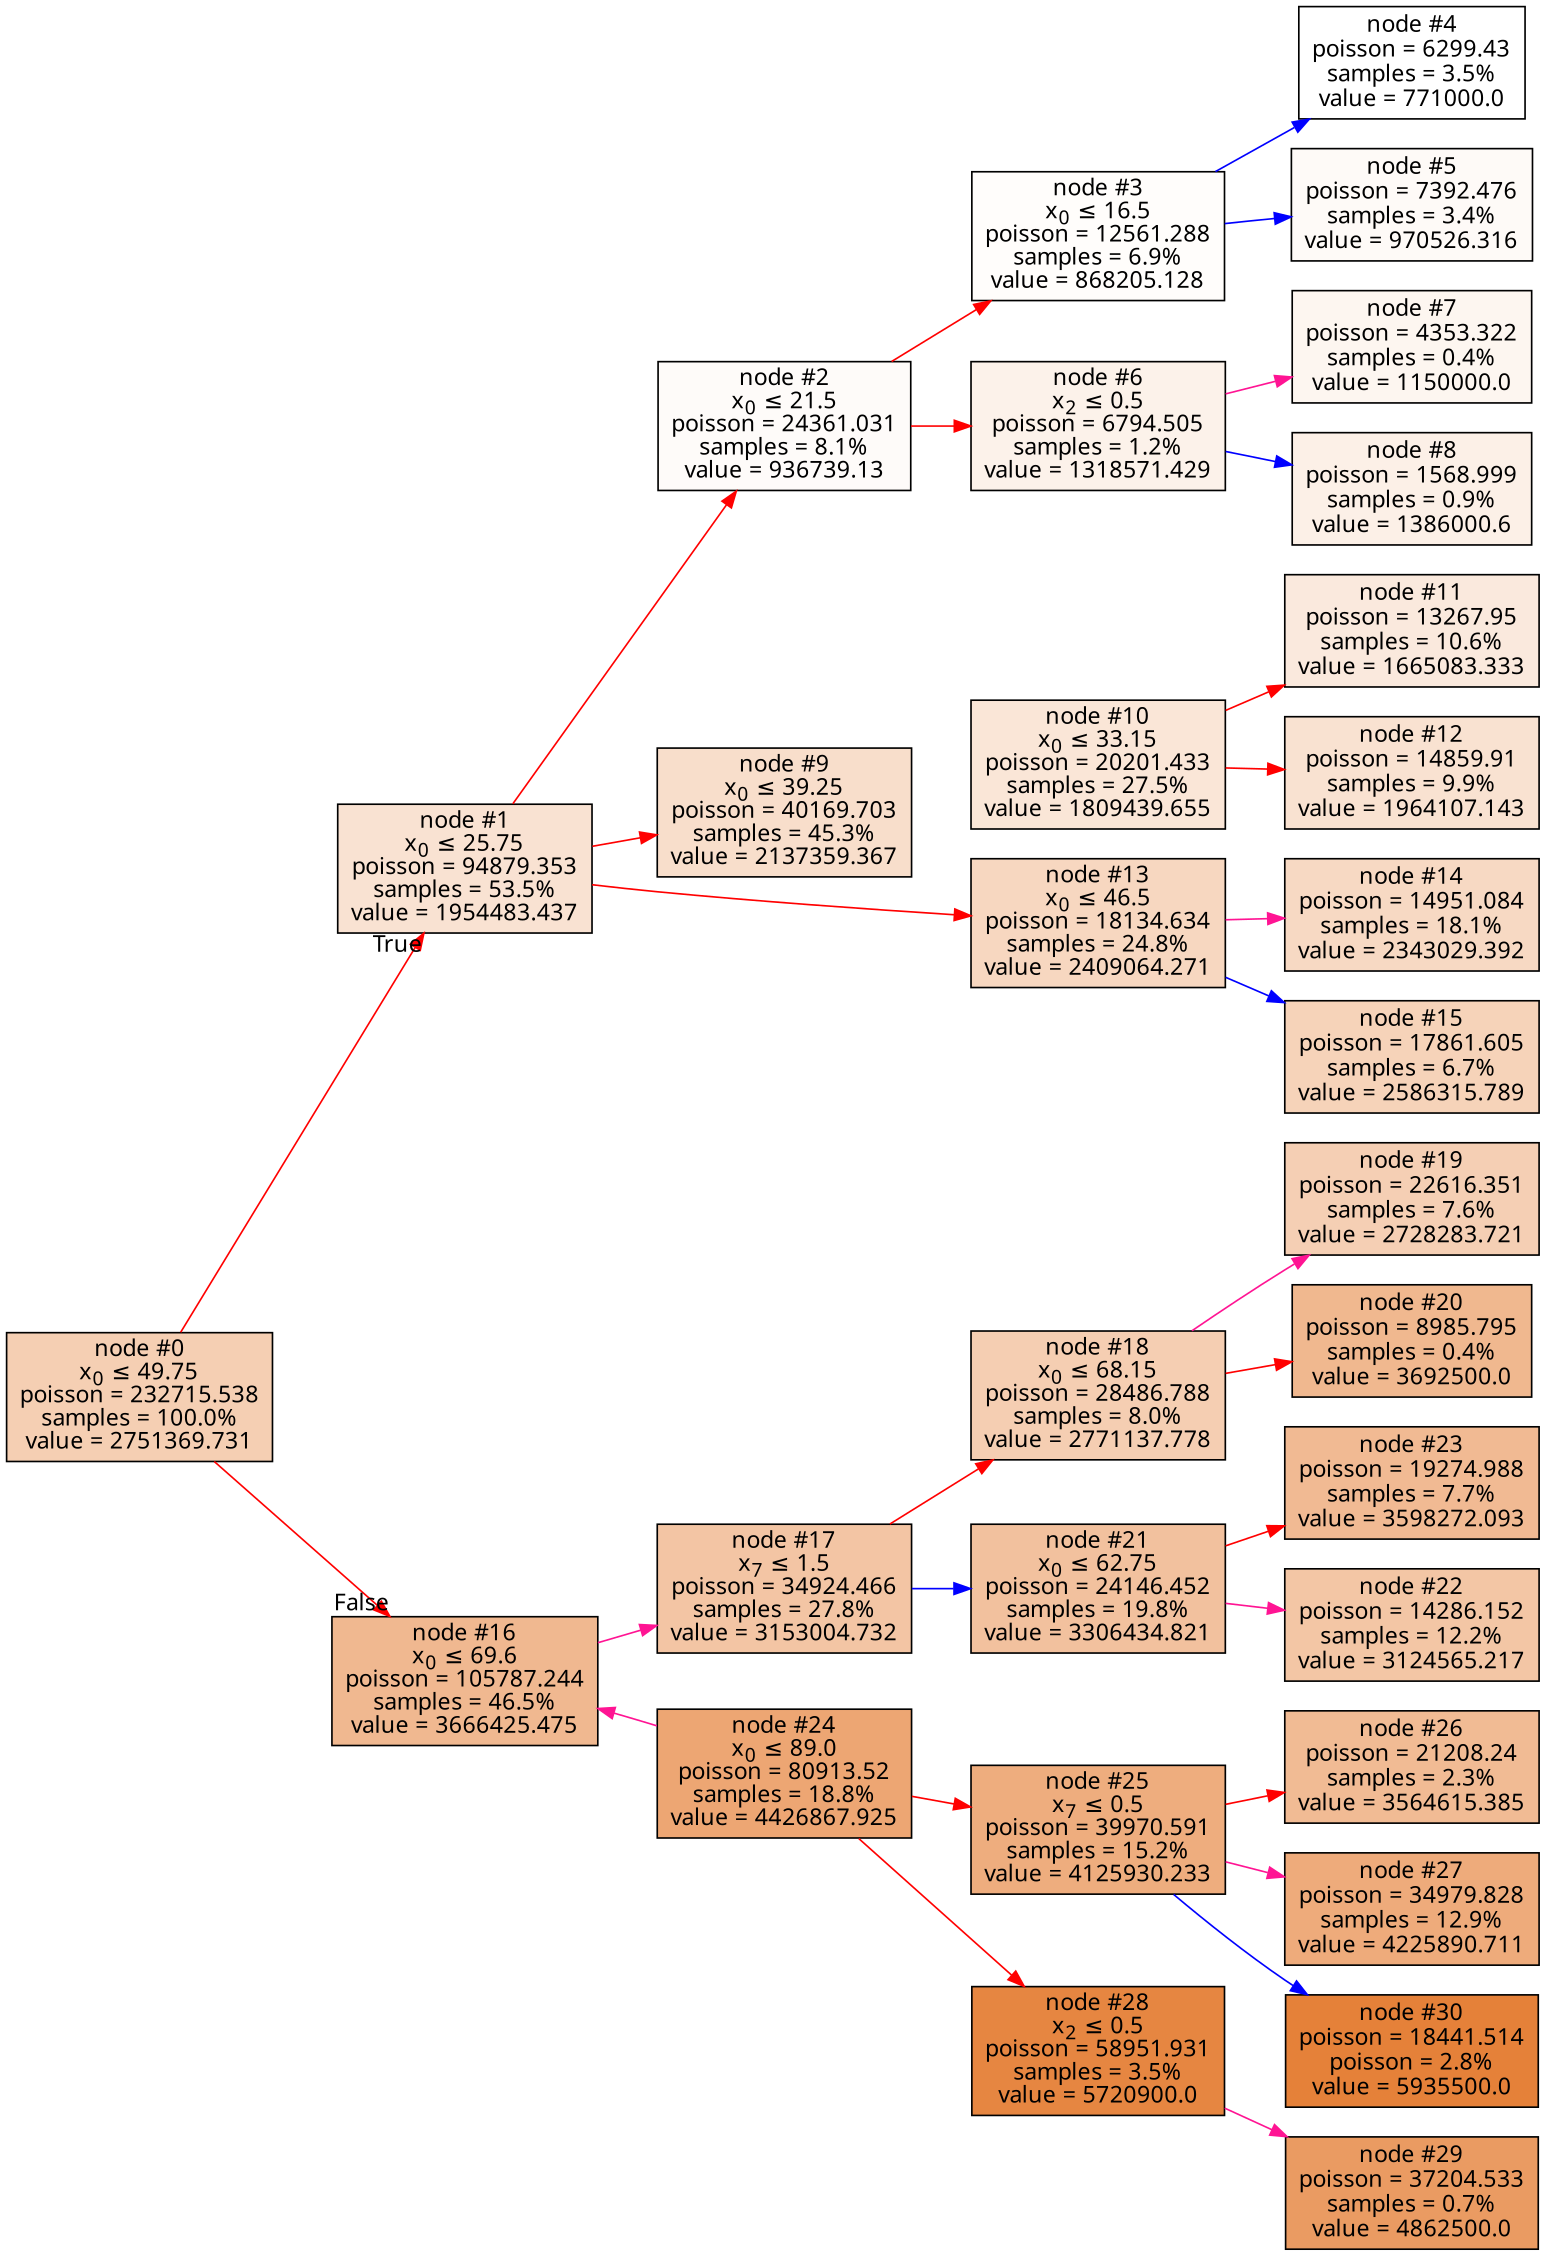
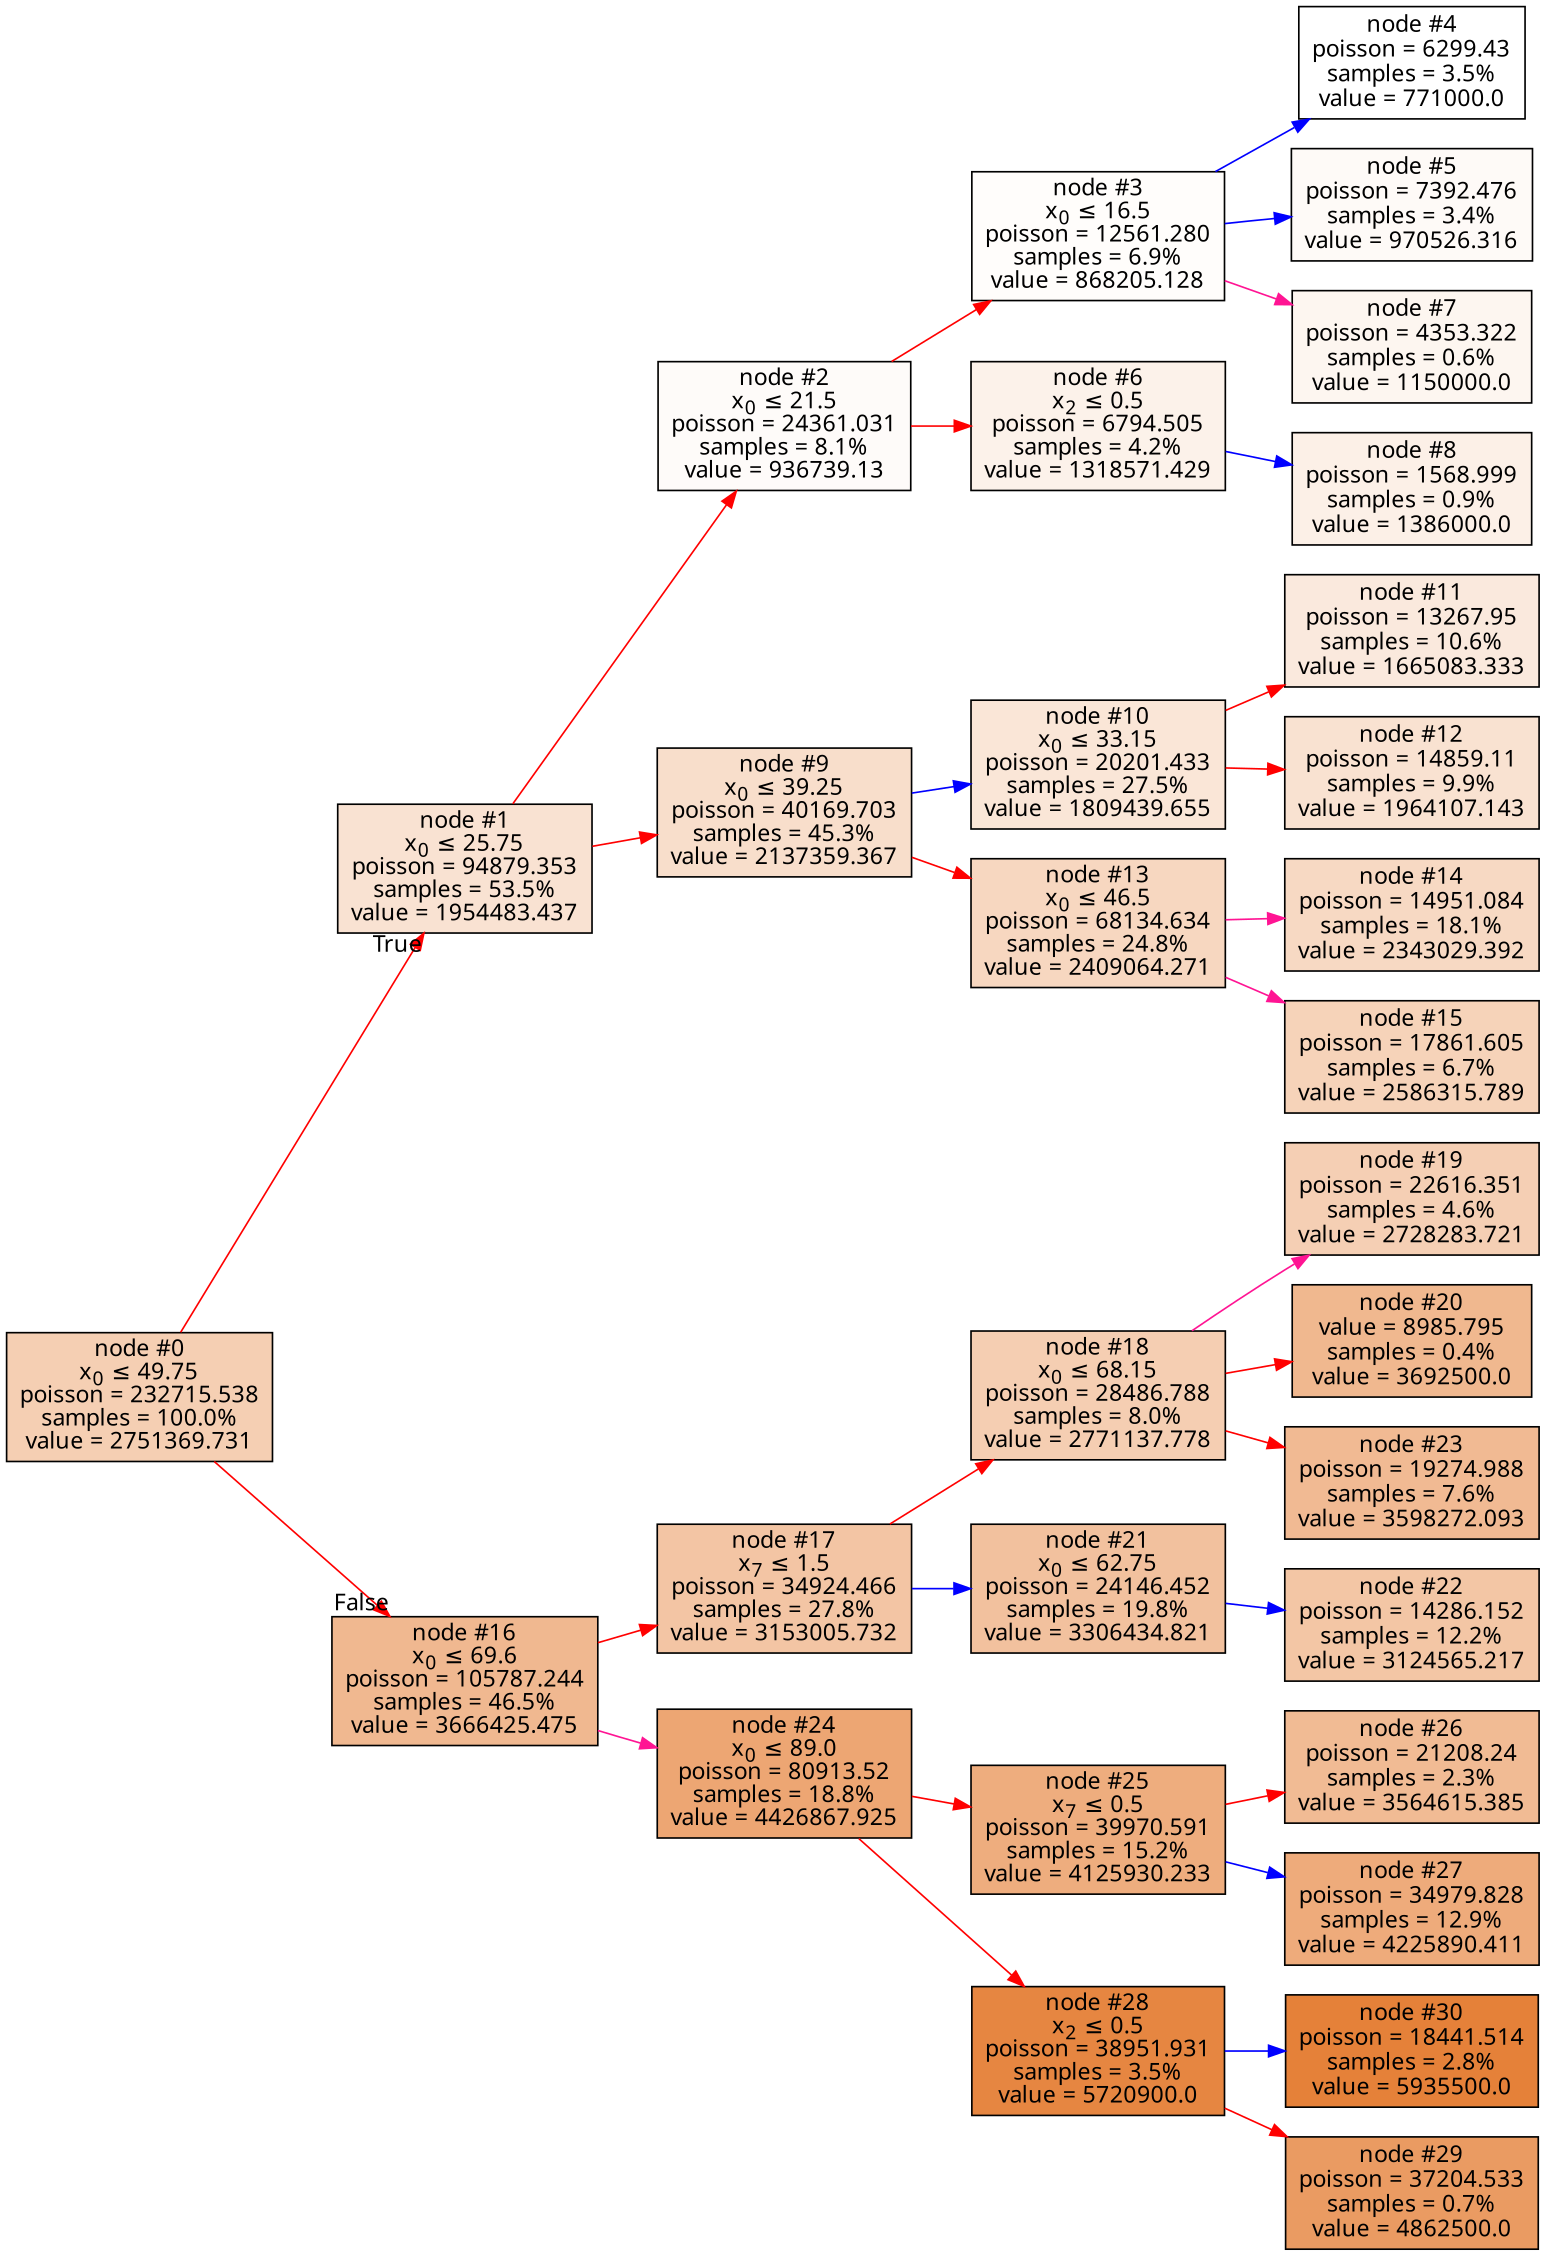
(1098, 234) -> (1098, 234)
(1412, 358) -> (1412, 358)
(1251, 388) -> (1251, 290)
(1098, 448) -> (1098, 448)
(1412, 525) -> (1412, 525)
(1412, 760) -> (1412, 760)
none -> (933, 790)
(773, 902) -> (933, 865)
(1098, 921) -> (1098, 921)
(1247, 987) -> (1247, 987)
(1412, 1210) -> (1412, 1210)
(1412, 1328) -> (1412, 1328)
(1412, 1495) -> (1412, 1495)
(1247, 1539) -> (1247, 1437)
(1247, 1606) -> (1247, 1606)
(784, 1633) -> (784, 1633)
(619, 1636) -> (619, 1636)
(635, 1719) -> (619, 1737)
(1247, 1867) -> (1247, 1867)
(1232, 1942) -> (1246, 2051)
(1412, 1945) -> (1412, 1945)
(1098, 2049) -> (1098, 2049)
(1412, 2063) -> (1412, 2063)
(1248, 2119) -> (1248, 2119)
